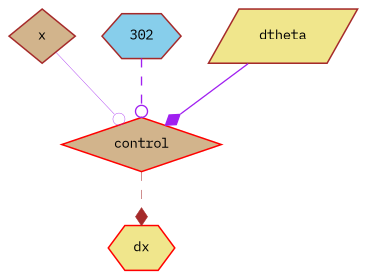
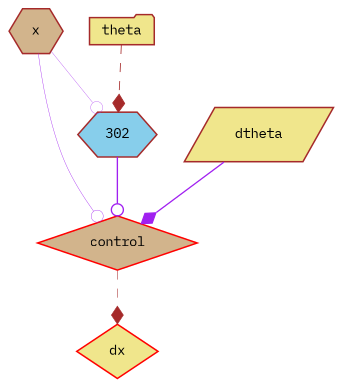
none -> (122, 31)
(42, 36) -> (36, 31)
none -> (72, 77)
(142, 82) -> (117, 180)
(142, 248) -> (117, 351)
